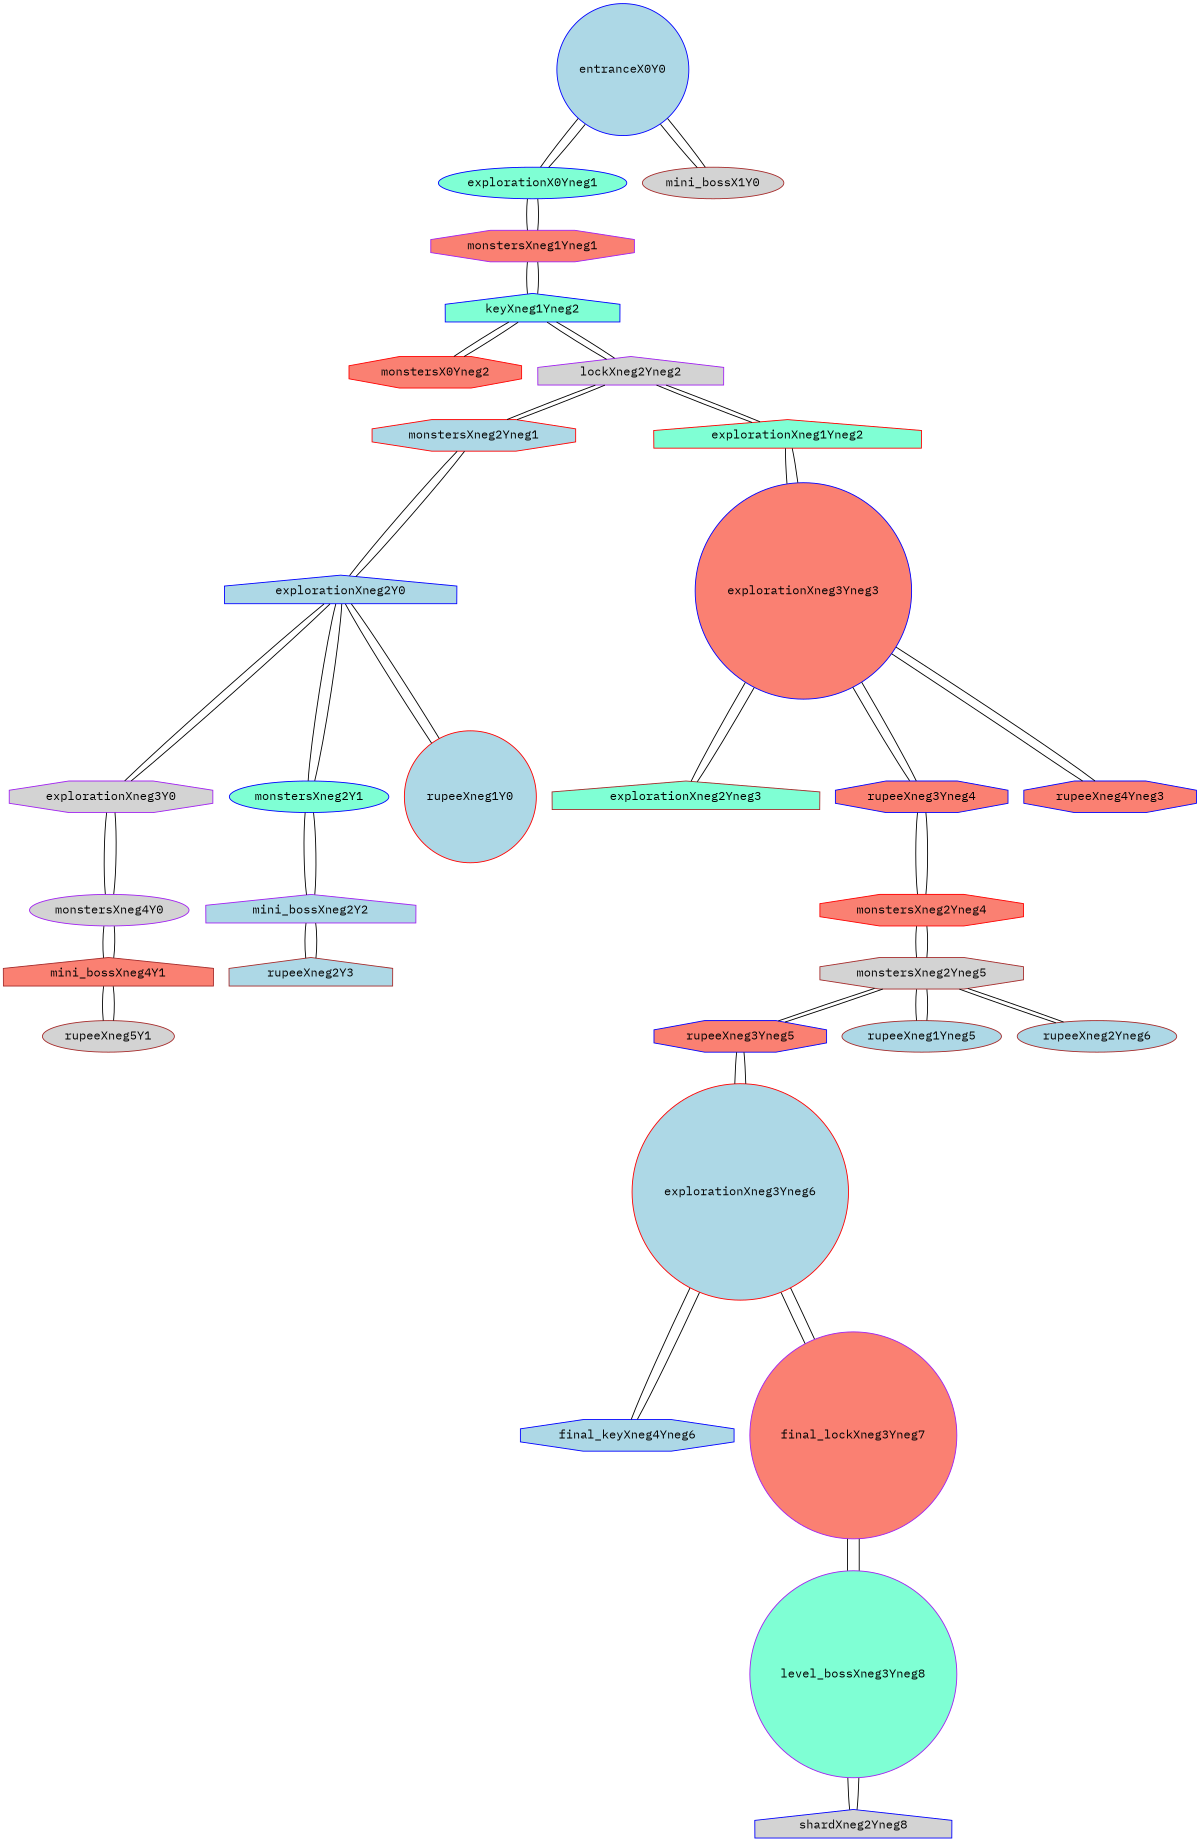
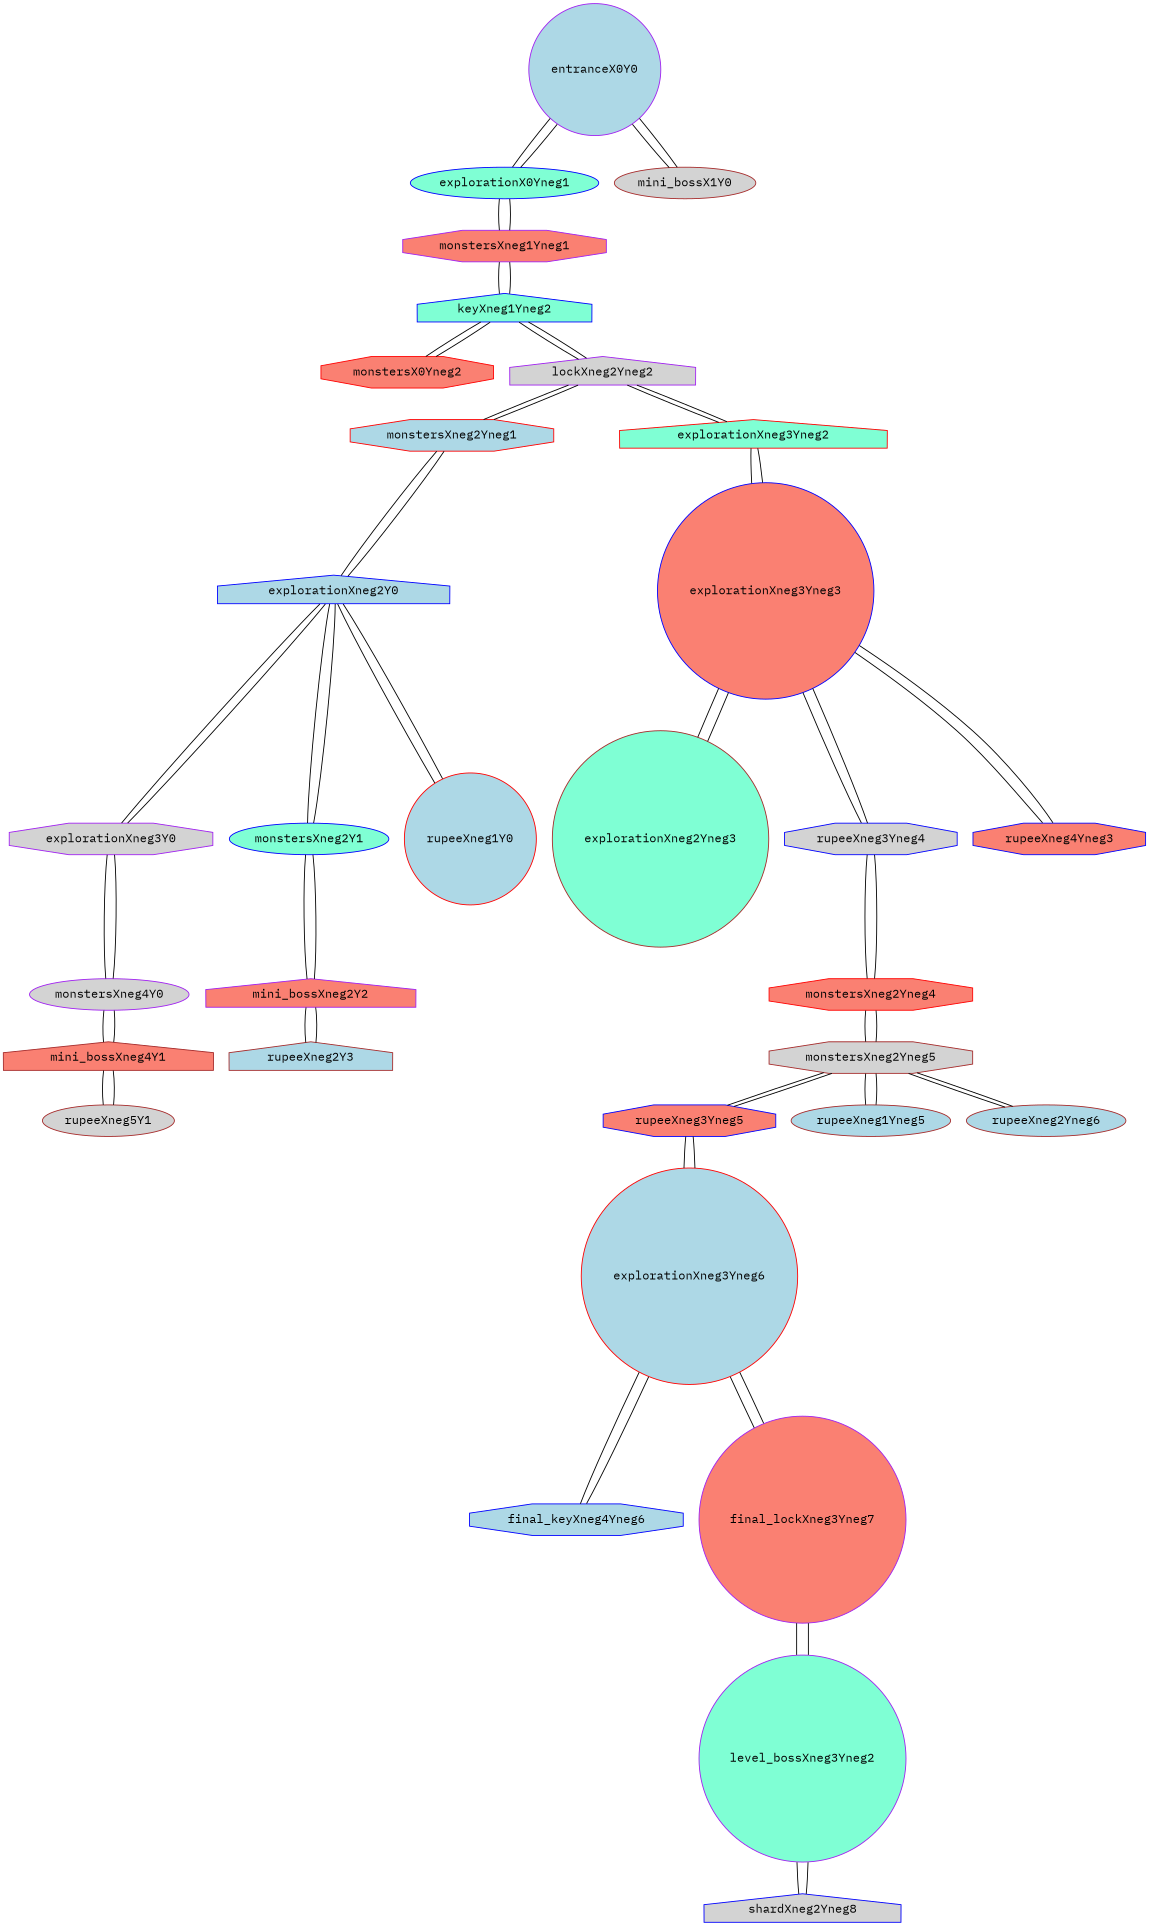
(623, 70) -> (595, 70)
(788, 435) -> (753, 435)
(686, 797) -> (661, 839)
(922, 797) -> (871, 839)
(311, 910) -> (311, 995)
(853, 1674) -> (803, 1759)
